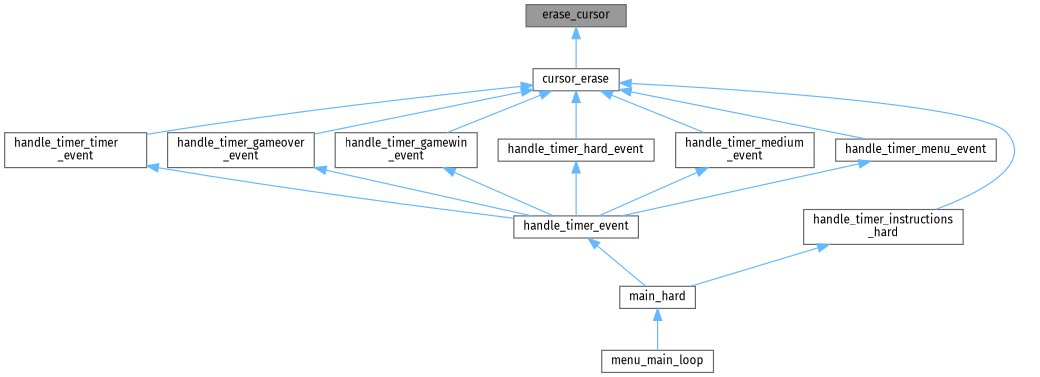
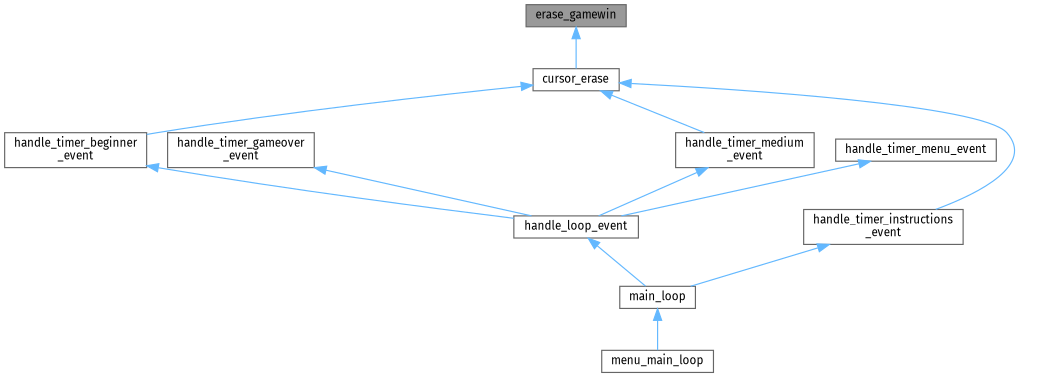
(576, 16) -> (576, 16)
(418, 113) -> none
(749, 115) -> none
(76, 150) -> (76, 150)
(406, 150) -> none
(576, 150) -> none
(576, 227) -> (576, 227)
(883, 227) -> (883, 227)
(658, 297) -> (658, 297)
